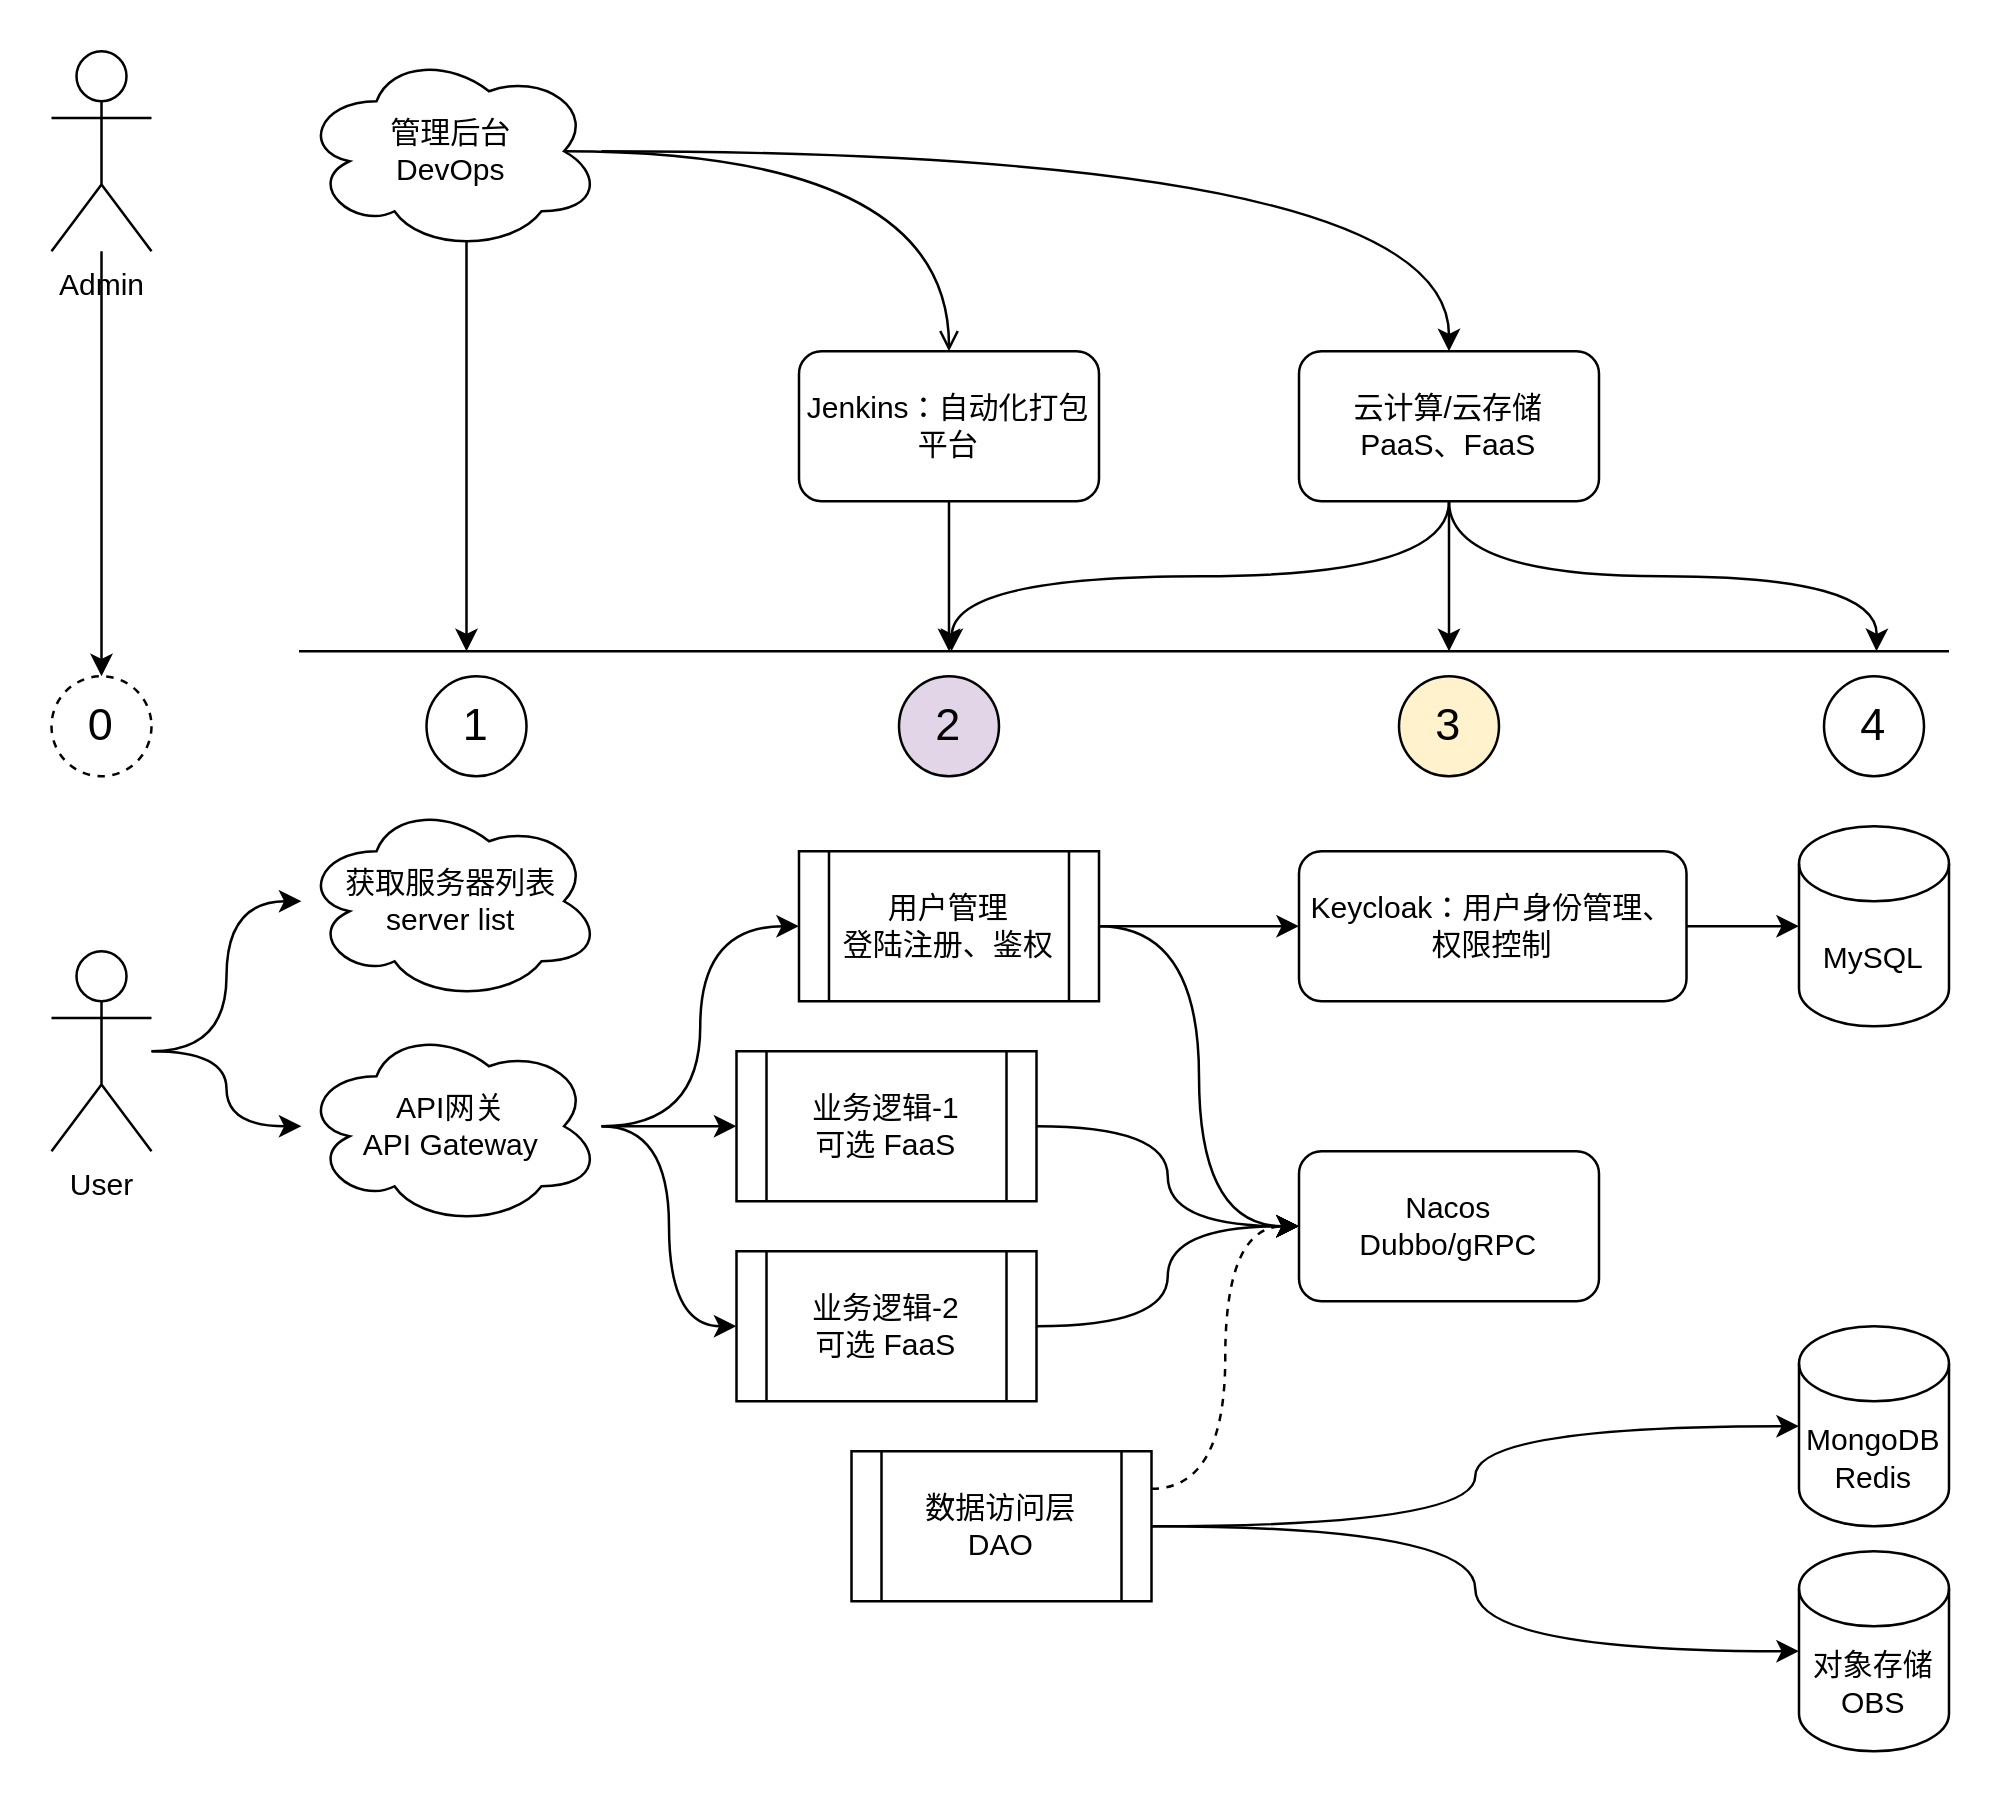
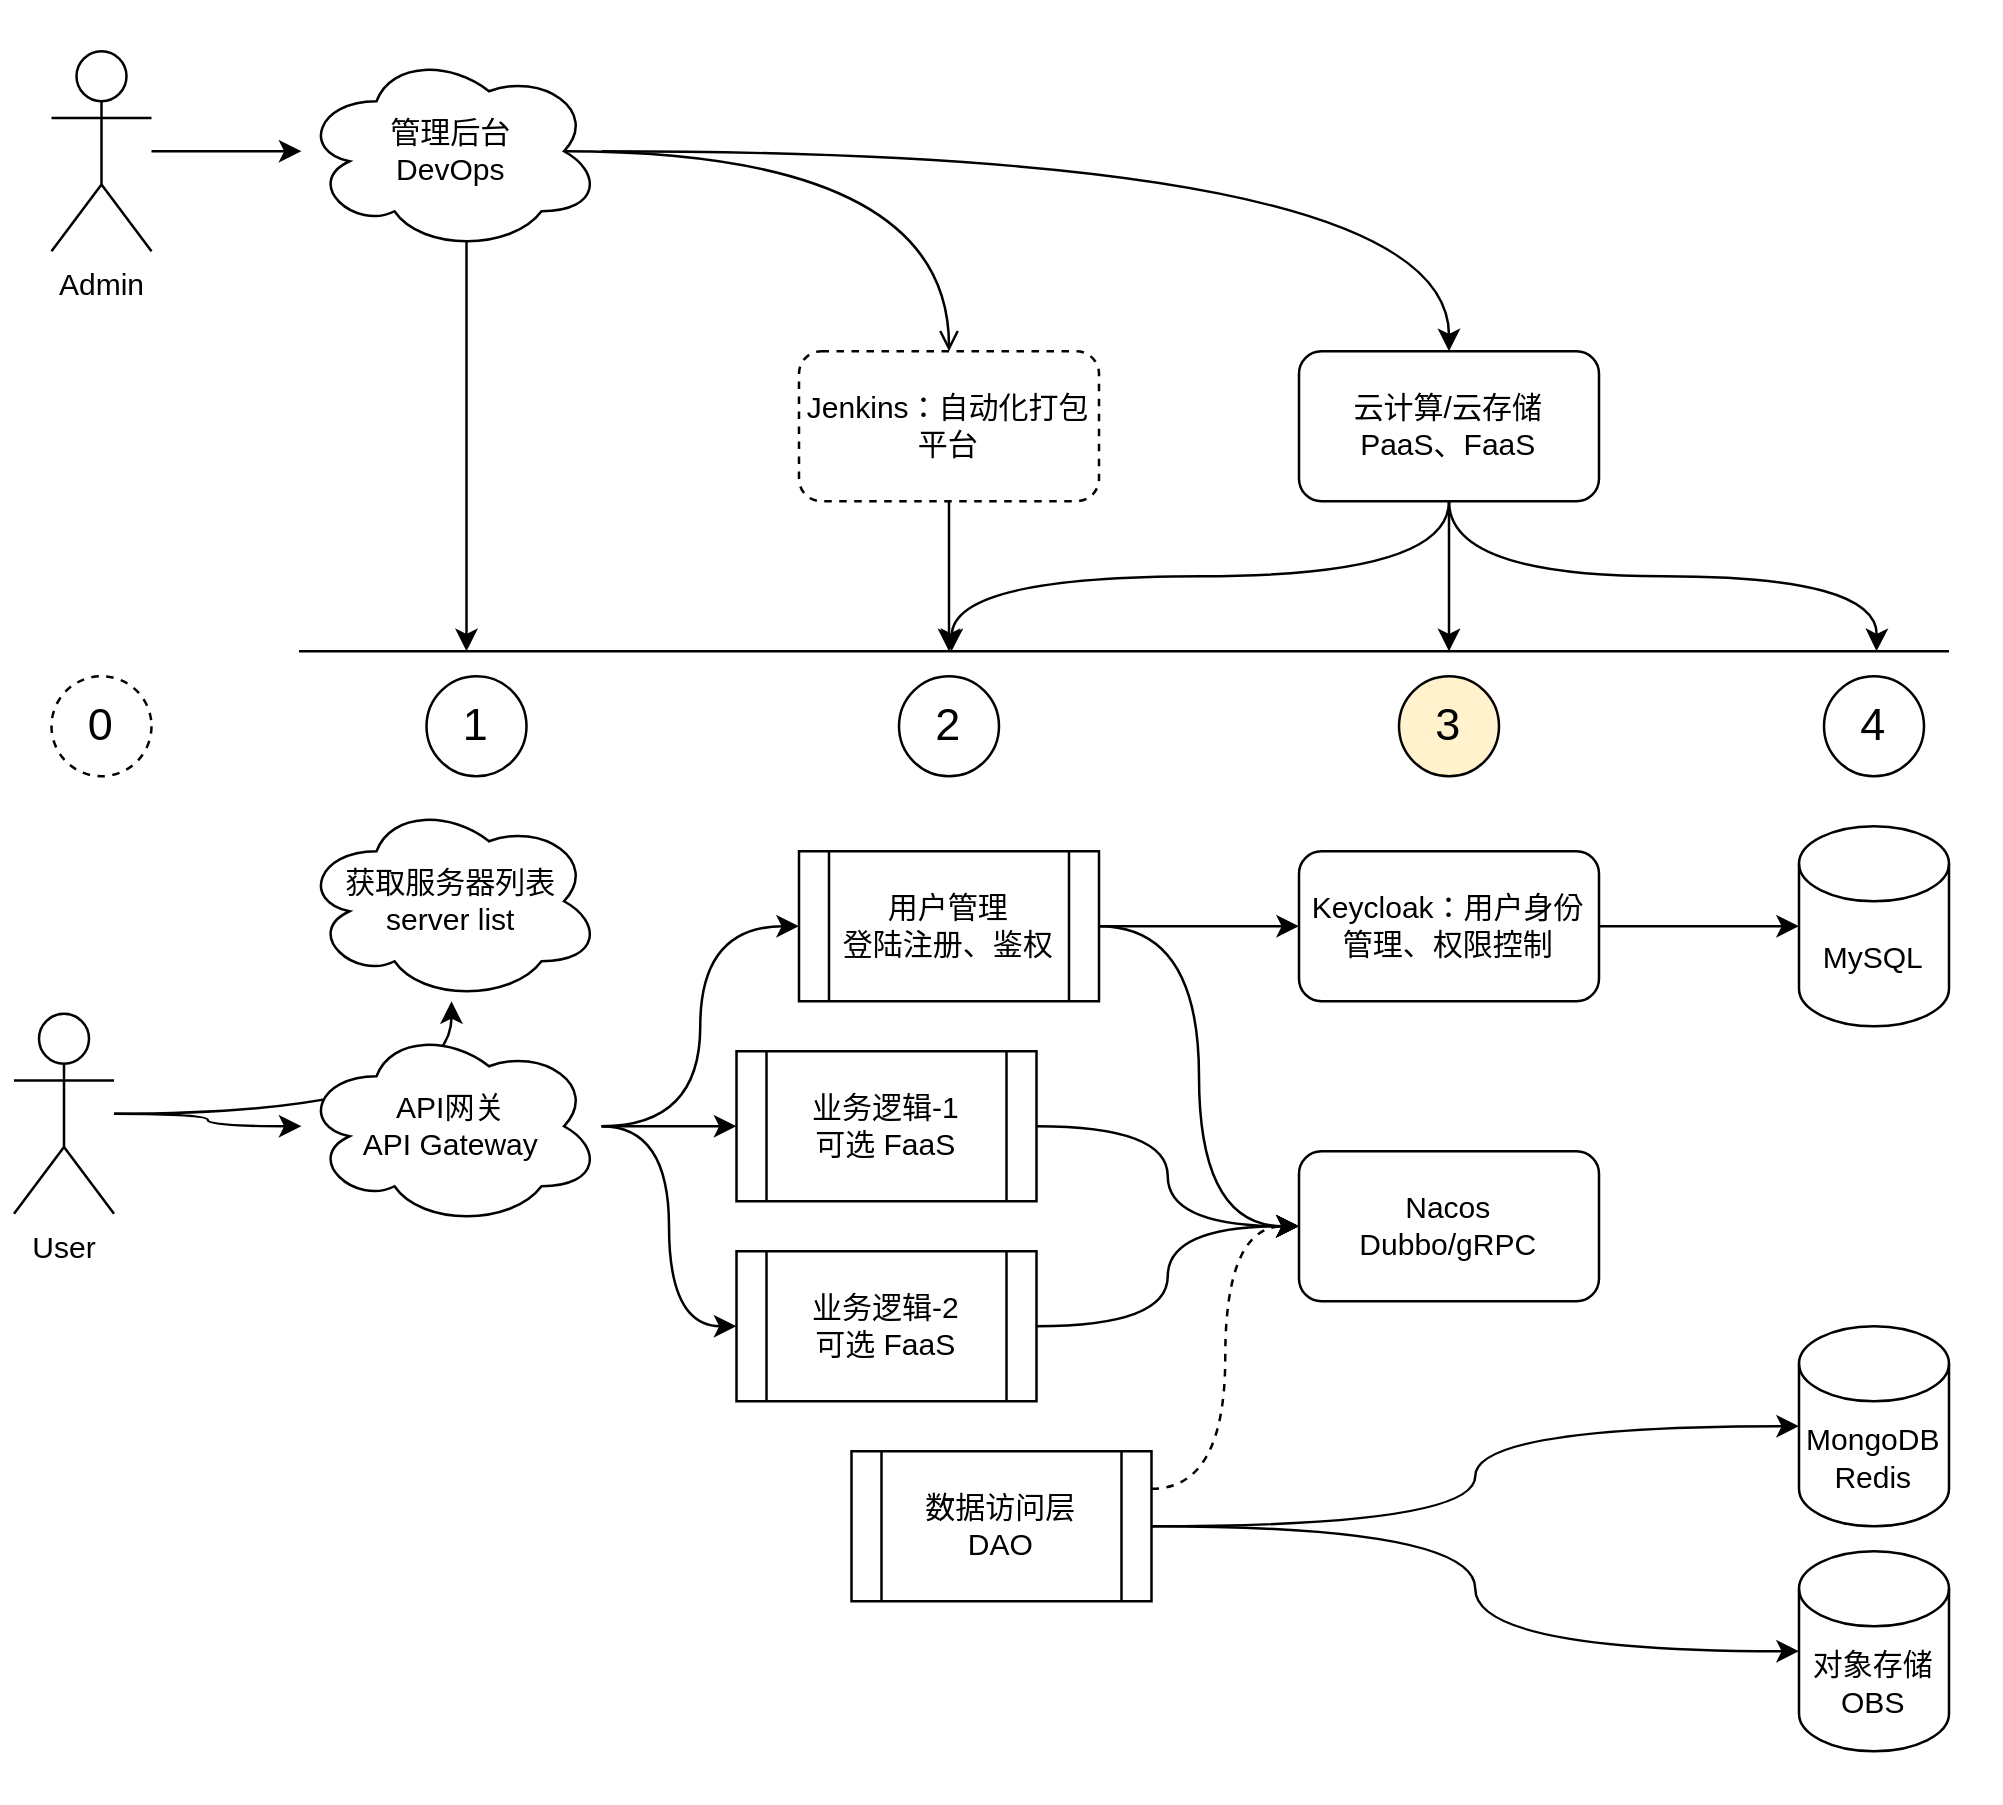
(949, 426) -> (949, 426)
(101, 457) -> (219, 151)
(949, 726) -> (949, 726)
(1493, 926) -> (1449, 926)
(101, 1051) -> (64, 1114)
